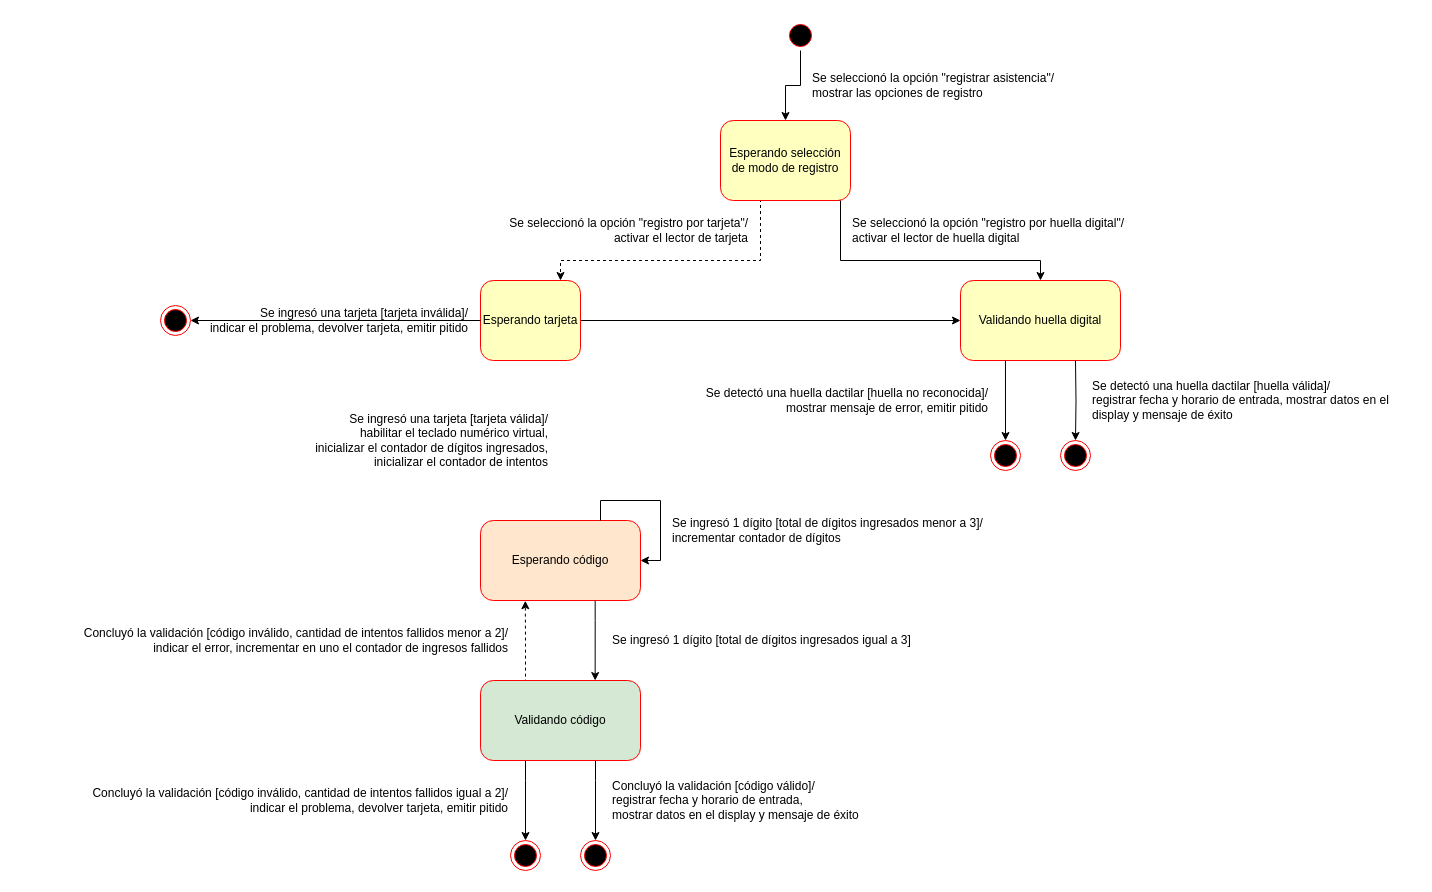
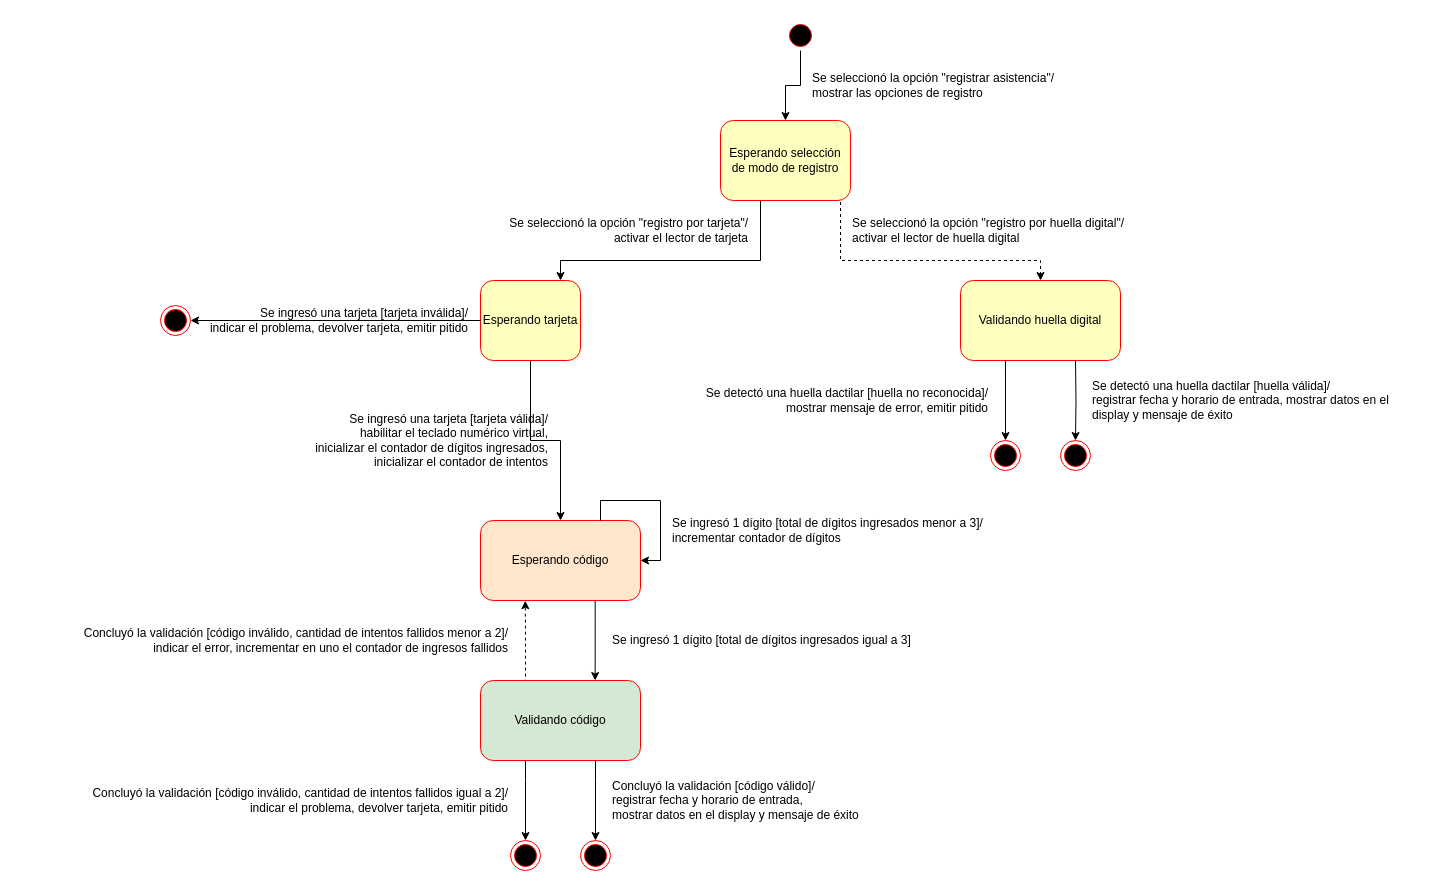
(686, 261) -> (686, 261)
(916, 261) -> (916, 261)
(767, 321) -> (542, 441)
